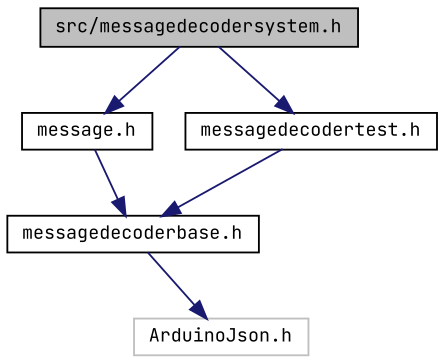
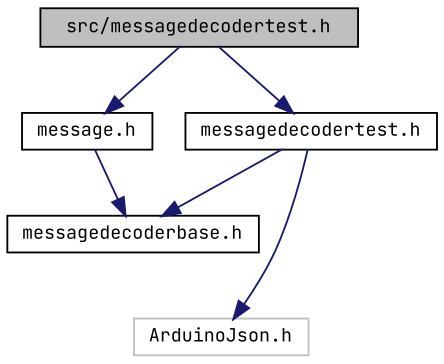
(199, 28) -> (199, 28)
(171, 279) -> (284, 230)
